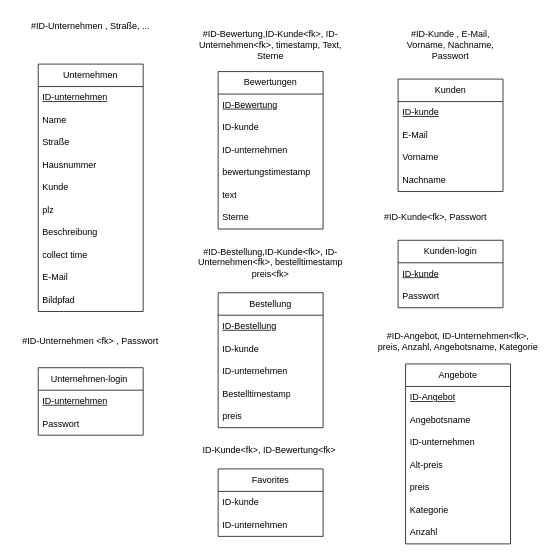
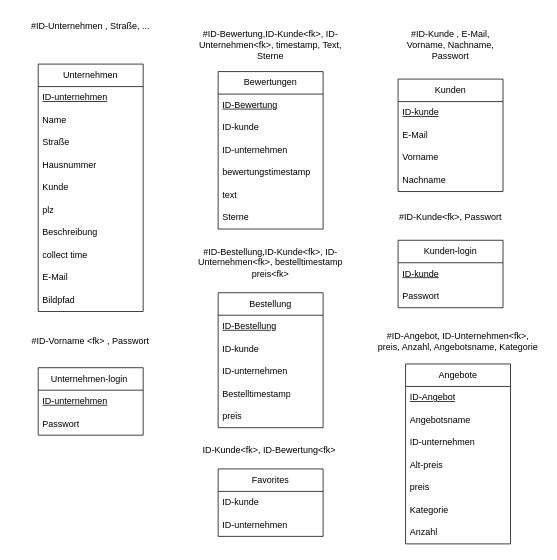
(435, 218) -> (450, 218)
(90, 342) -> (90, 342)
